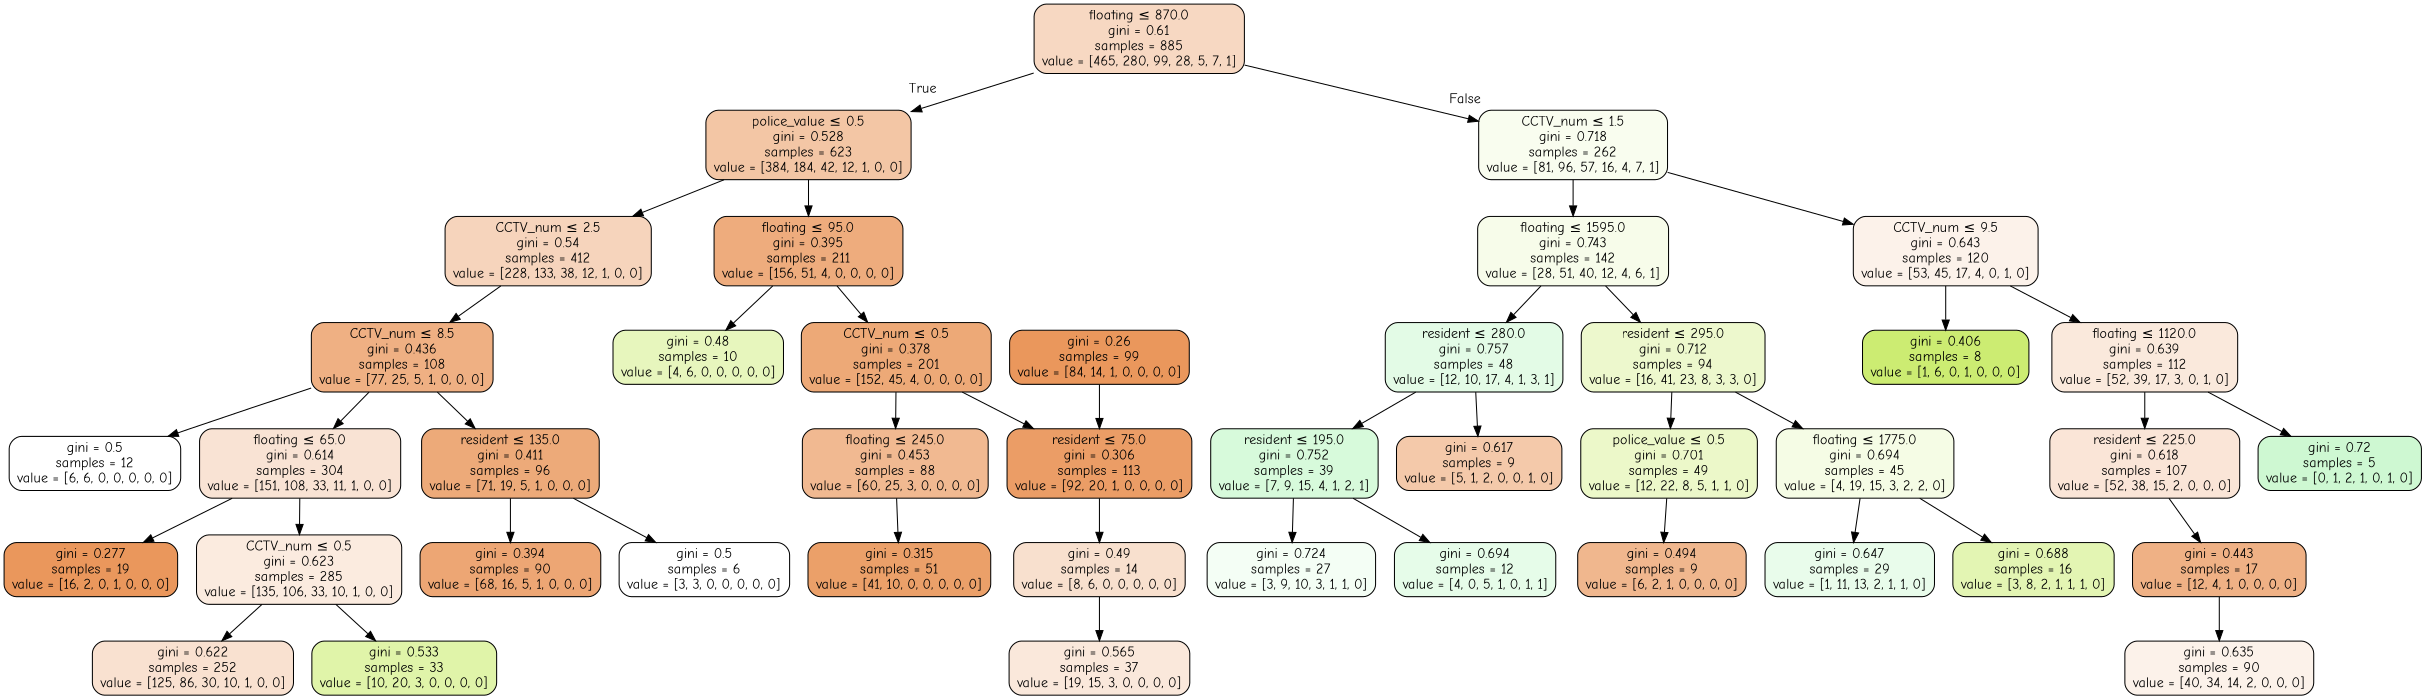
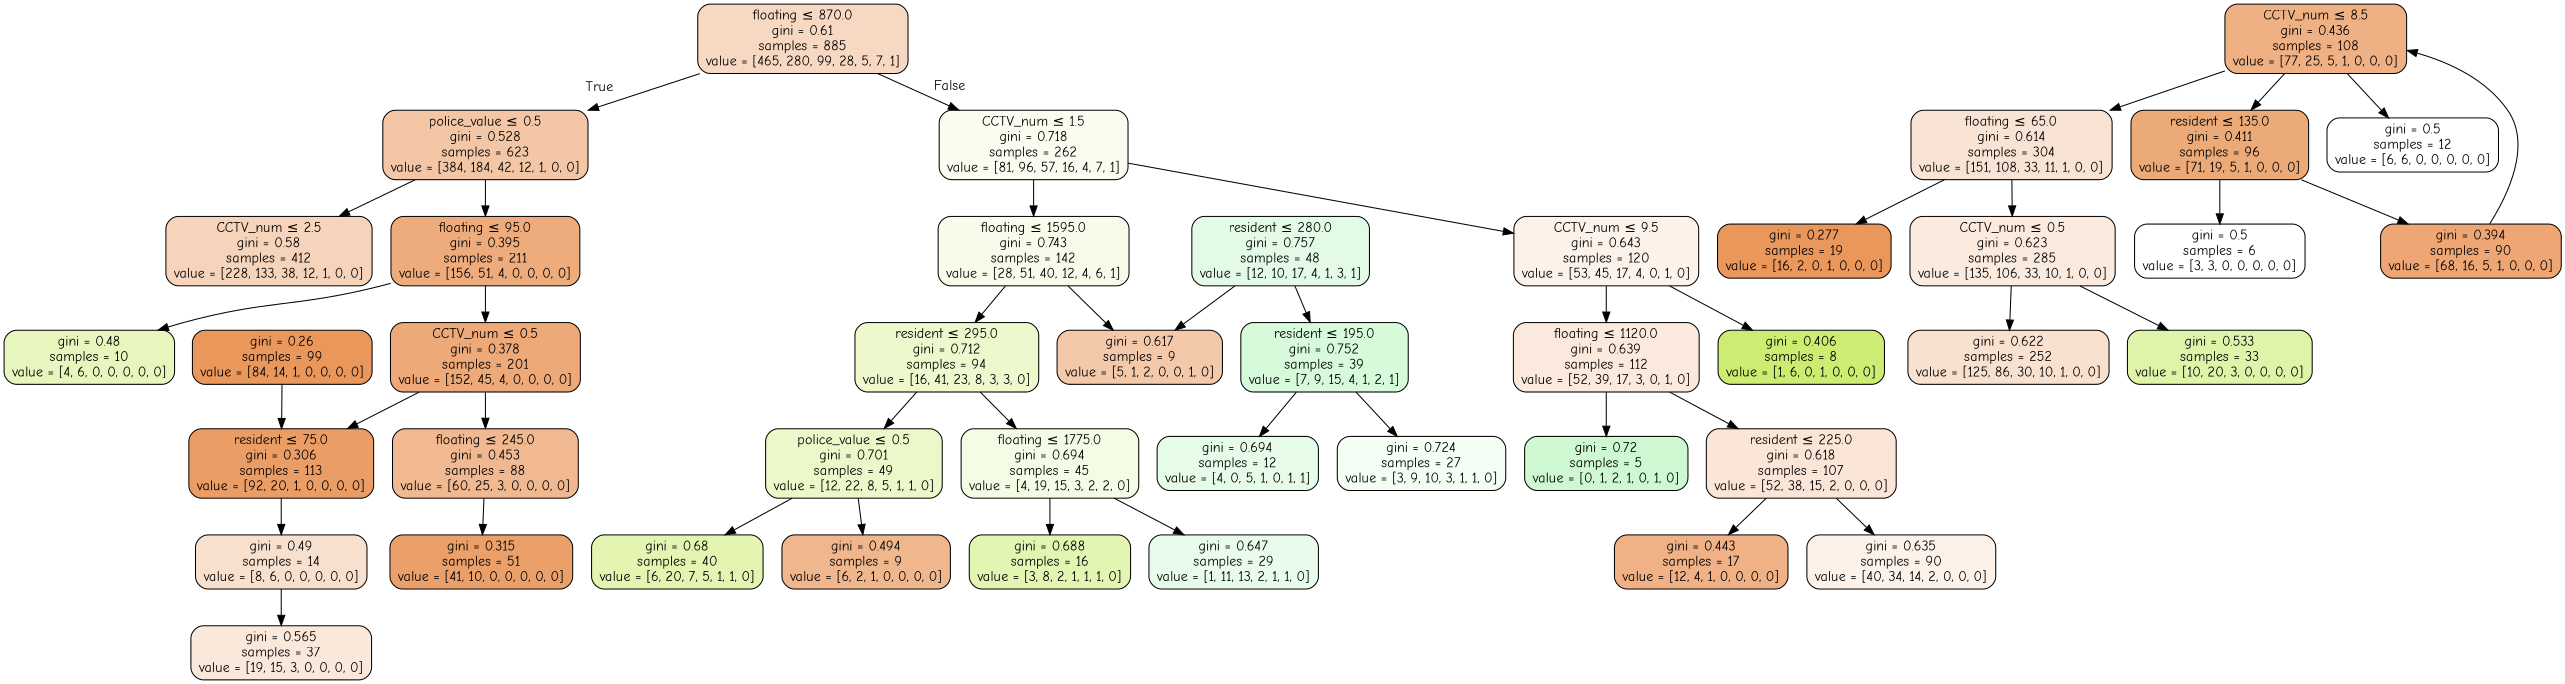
(548, 243) -> (269, 243)
(1527, 300) -> (1087, 304)
(480, 301) -> (2511, 116)
none -> (677, 562)
(2219, 614) -> (1851, 513)
